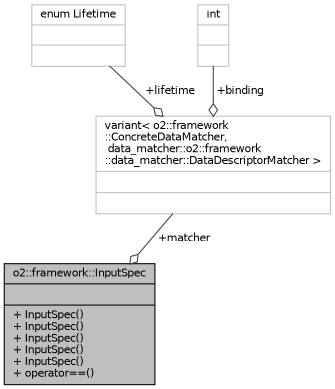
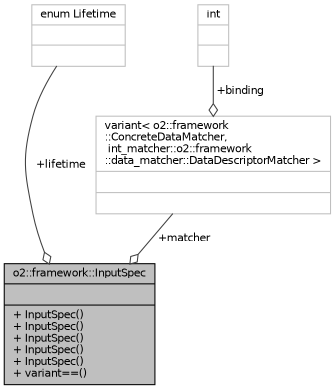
(132, 87) -> (26, 157)
(183, 149) -> (178, 149)
(54, 374) -> (50, 374)
